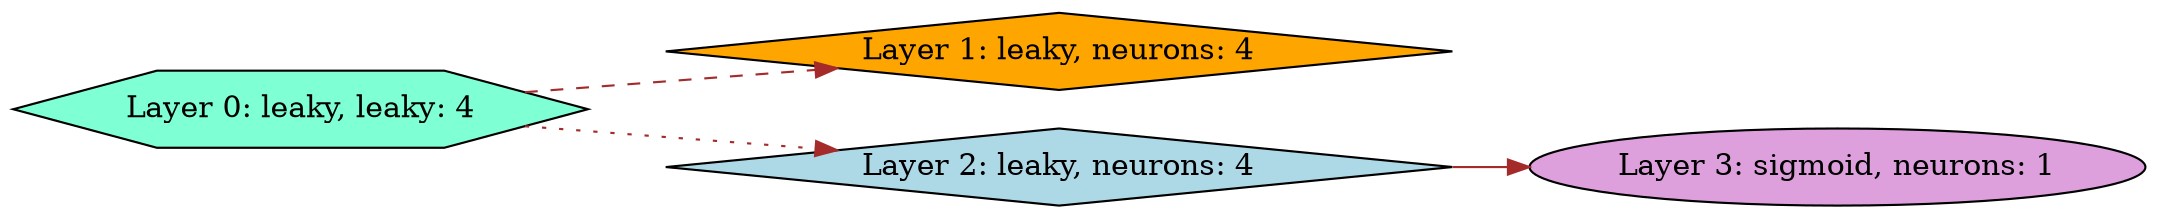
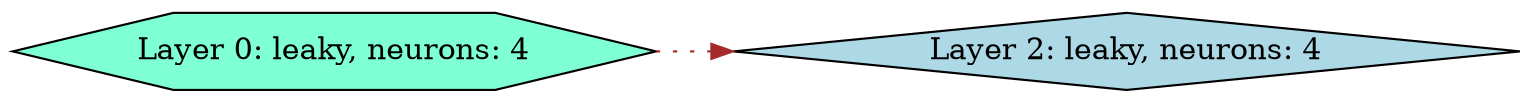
(1059, 51) -> none
(301, 109) -> (334, 51)
(1838, 167) -> none
